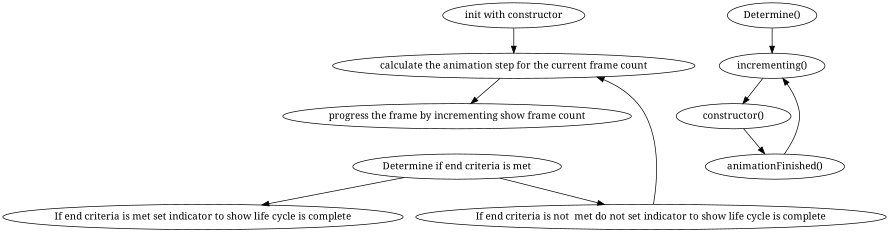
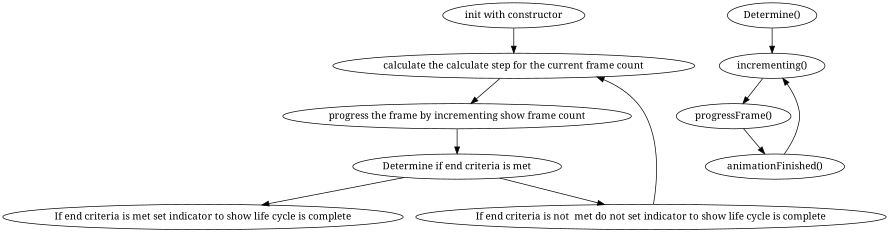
(514, 66) -> (514, 66)
(734, 116) -> (734, 116)
none -> (457, 138)
